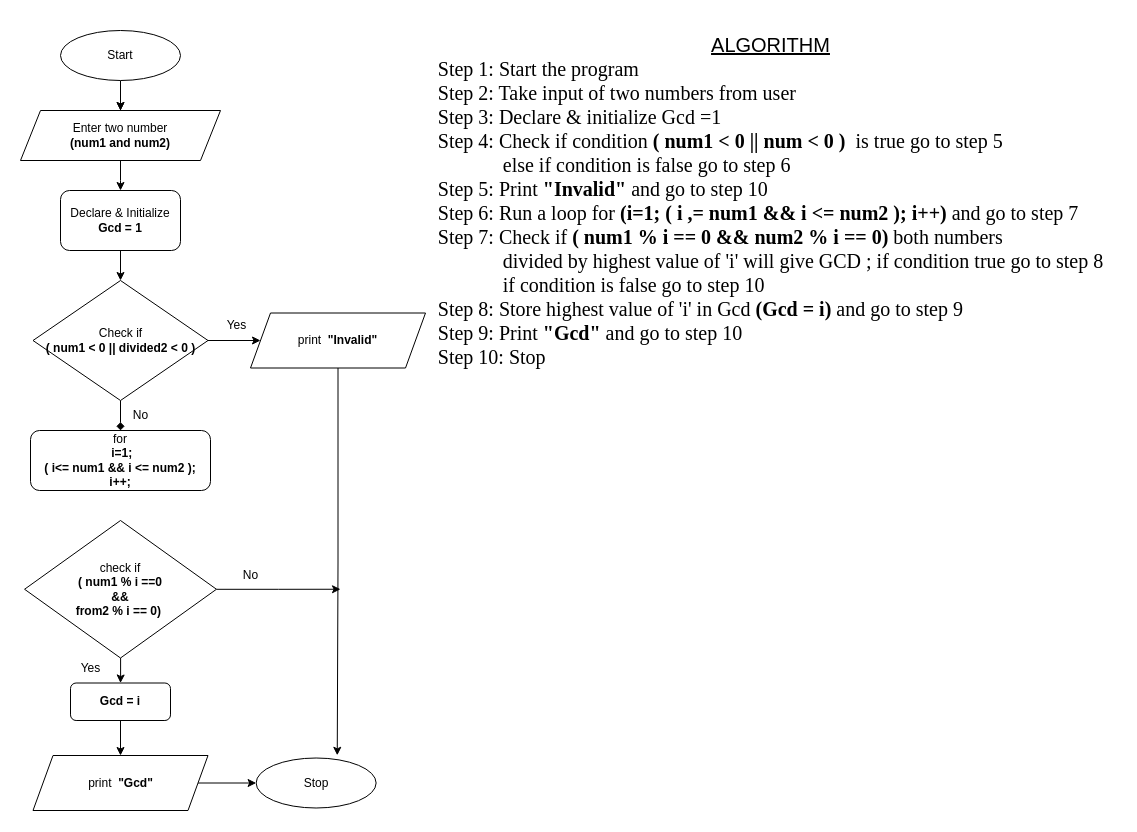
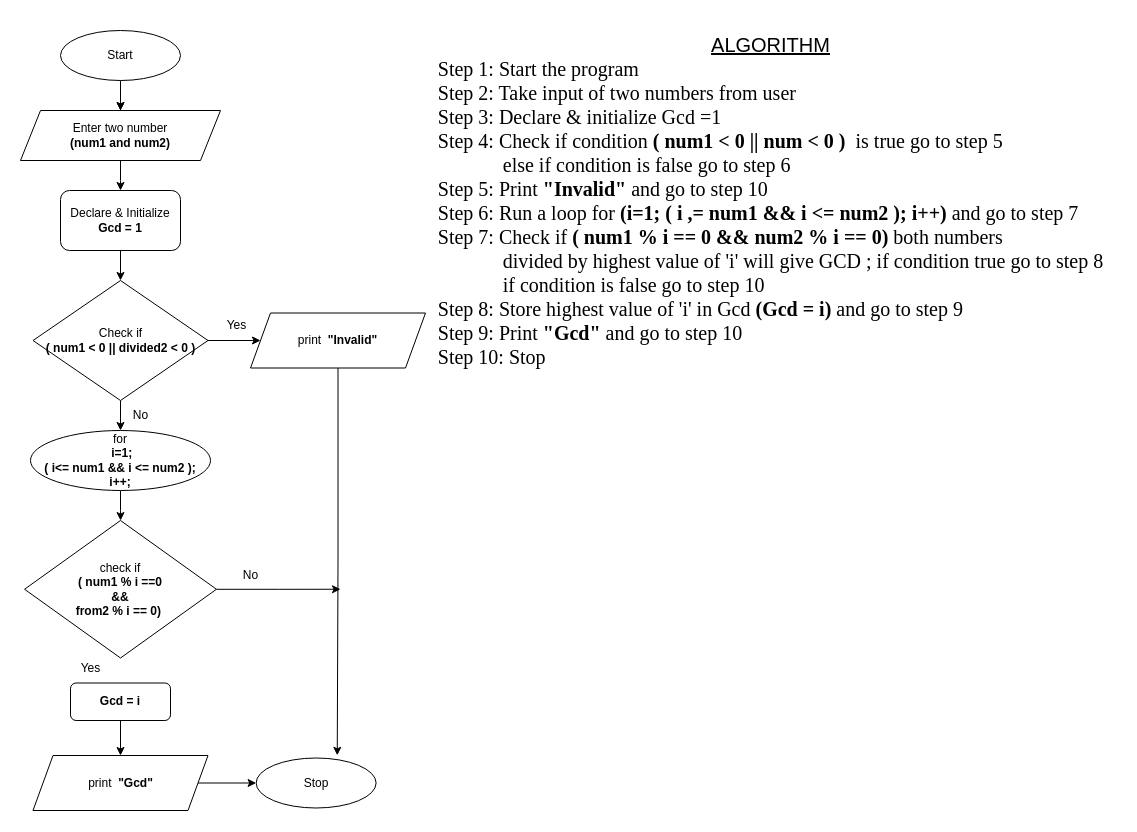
(121, 422) -> (121, 422)
(121, 461) -> (121, 461)
none -> (121, 502)
(121, 668) -> none
